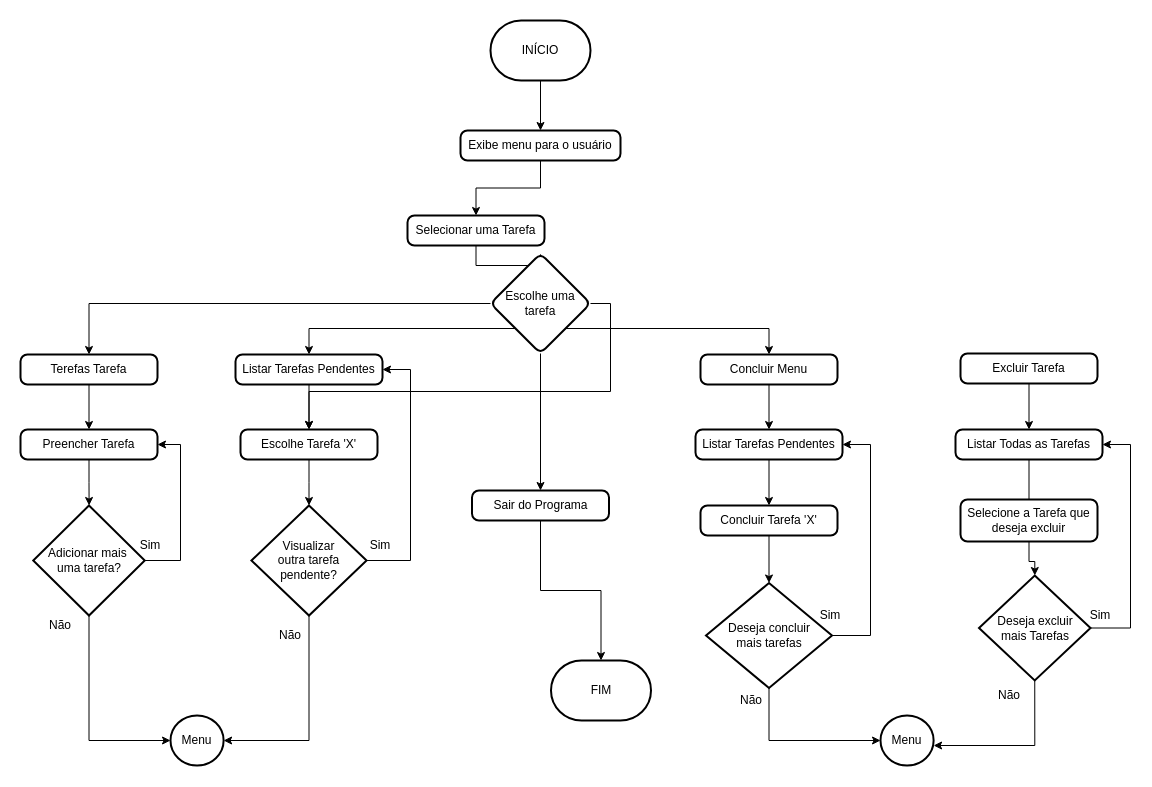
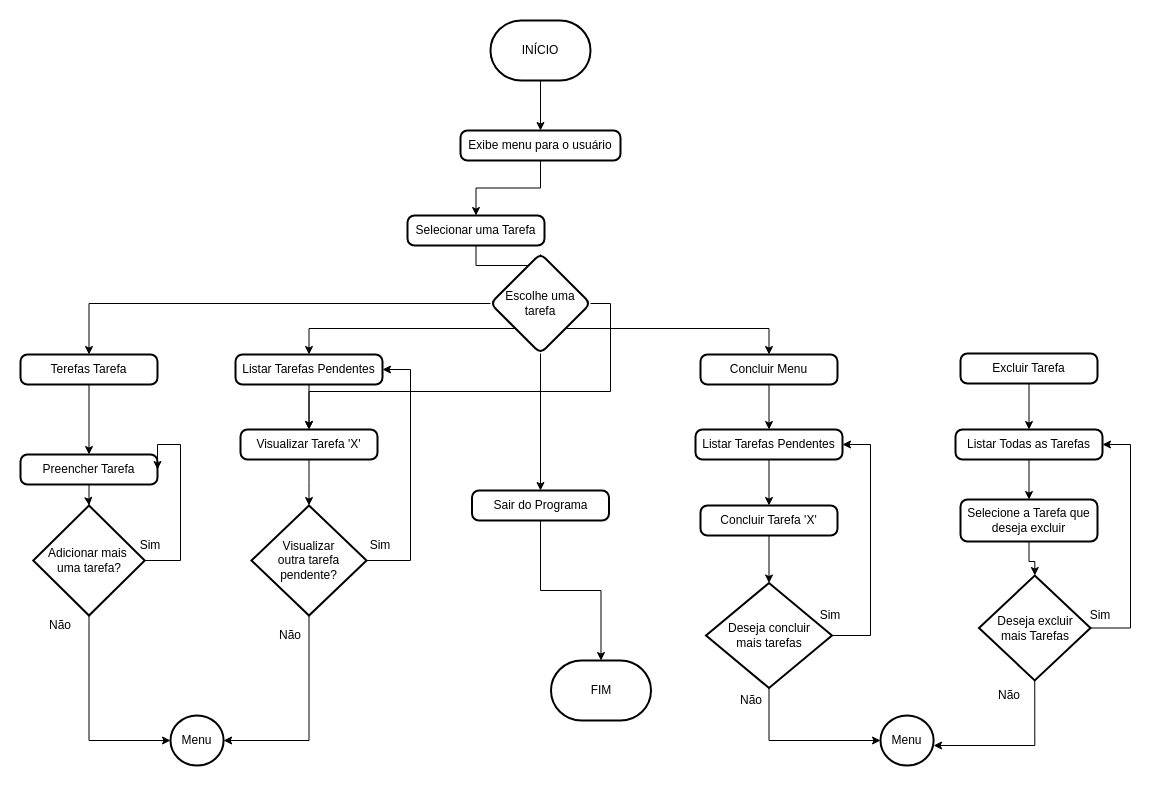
(89, 445) -> (89, 470)
(309, 445) -> (309, 445)
(1029, 493) -> (1029, 491)
